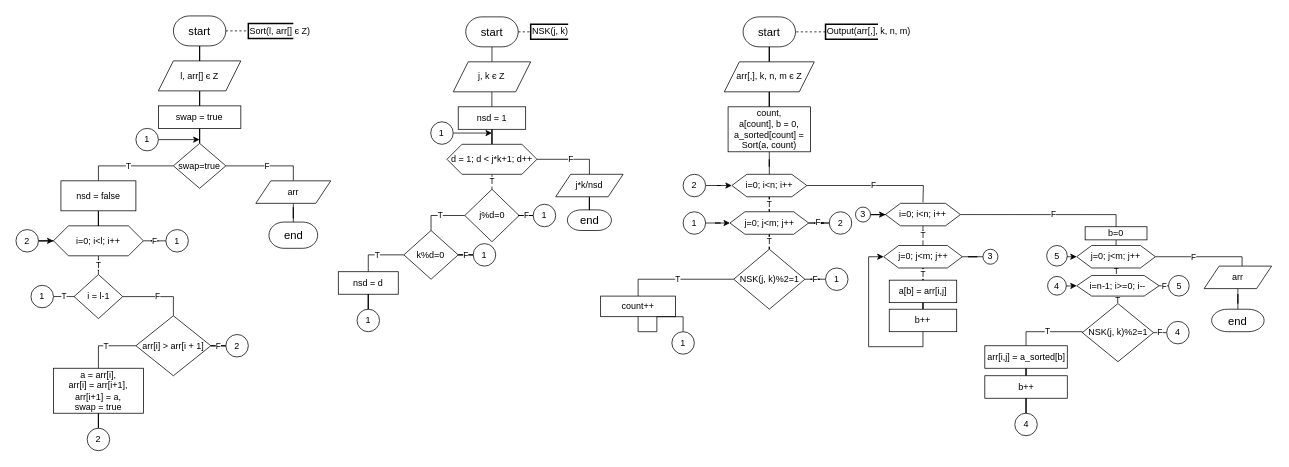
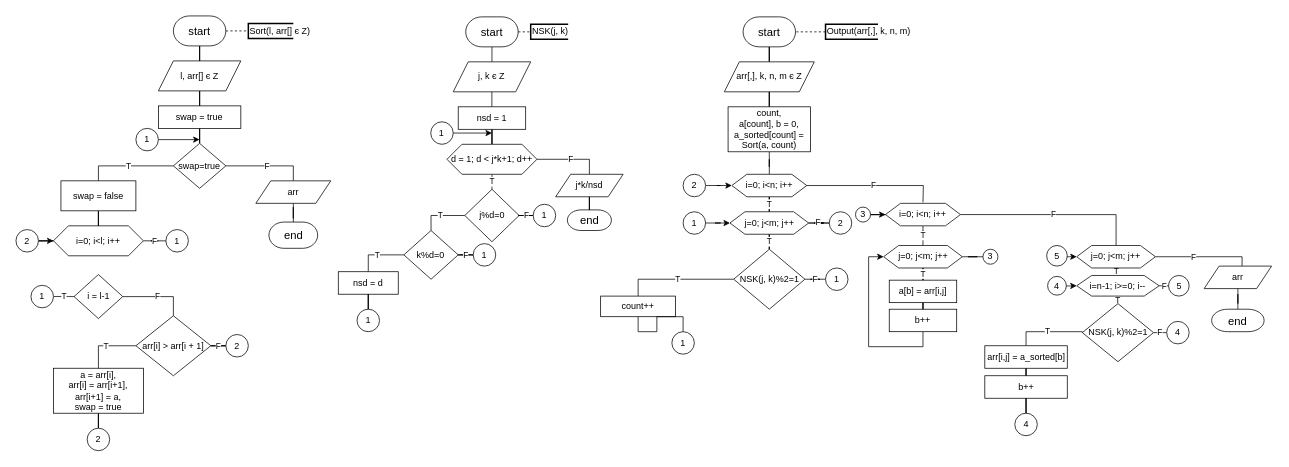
(98, 196) -> (98, 196)
(1116, 233) -> none
(98, 266) -> none
